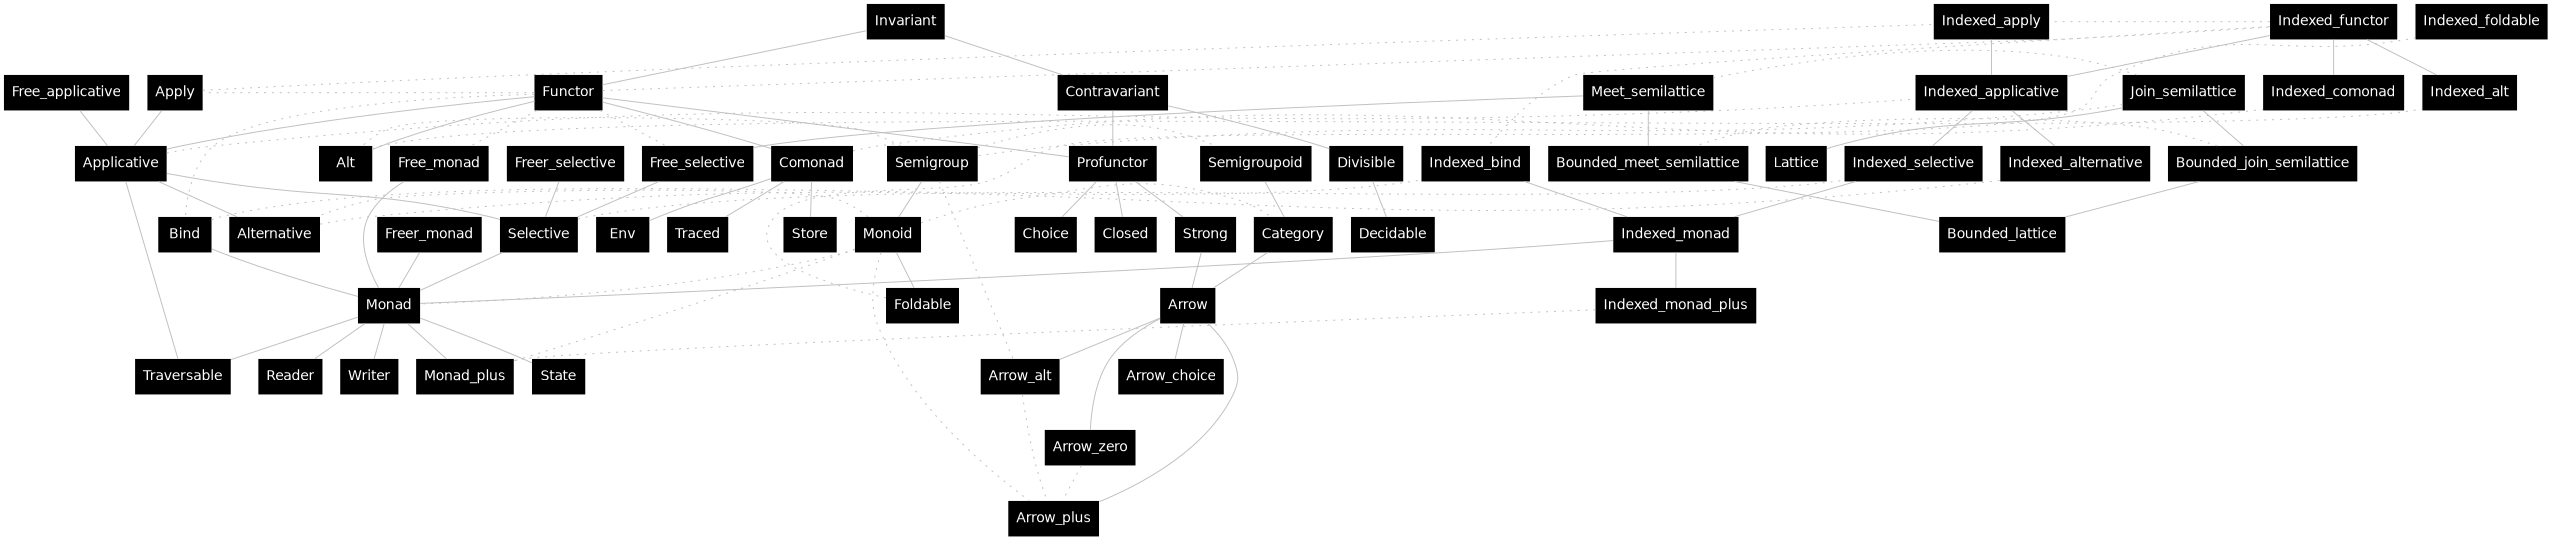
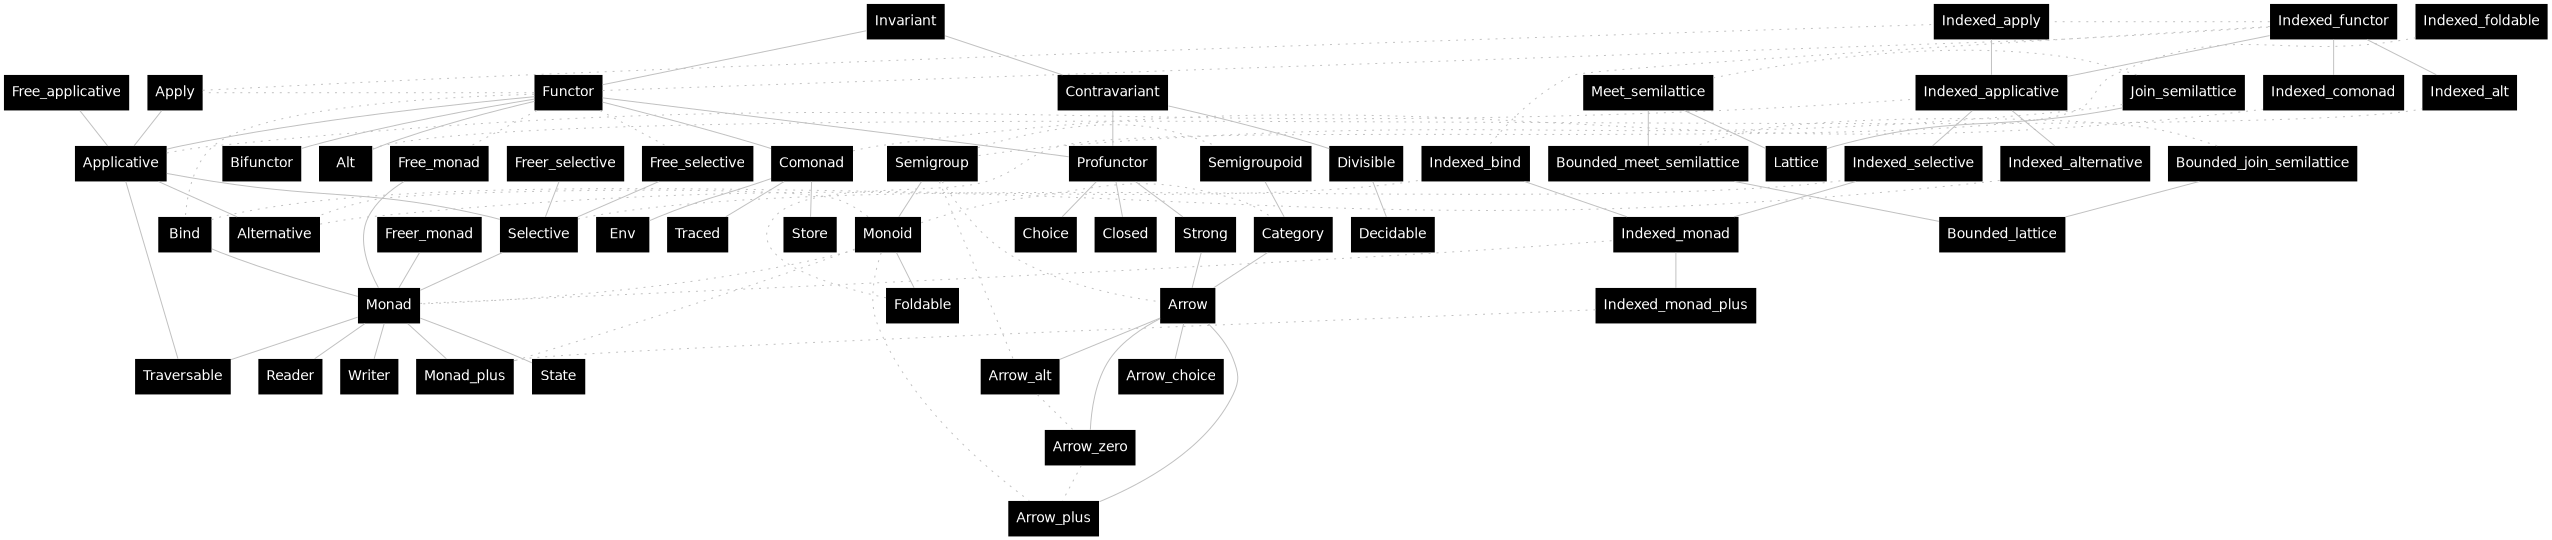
(1271, 109) -> (1725, 129)
(631, 118) -> (1035, 268)
(2223, 128) -> none
none -> (262, 164)
(1017, 276) -> (1017, 276)
(1032, 448) -> (1055, 412)
